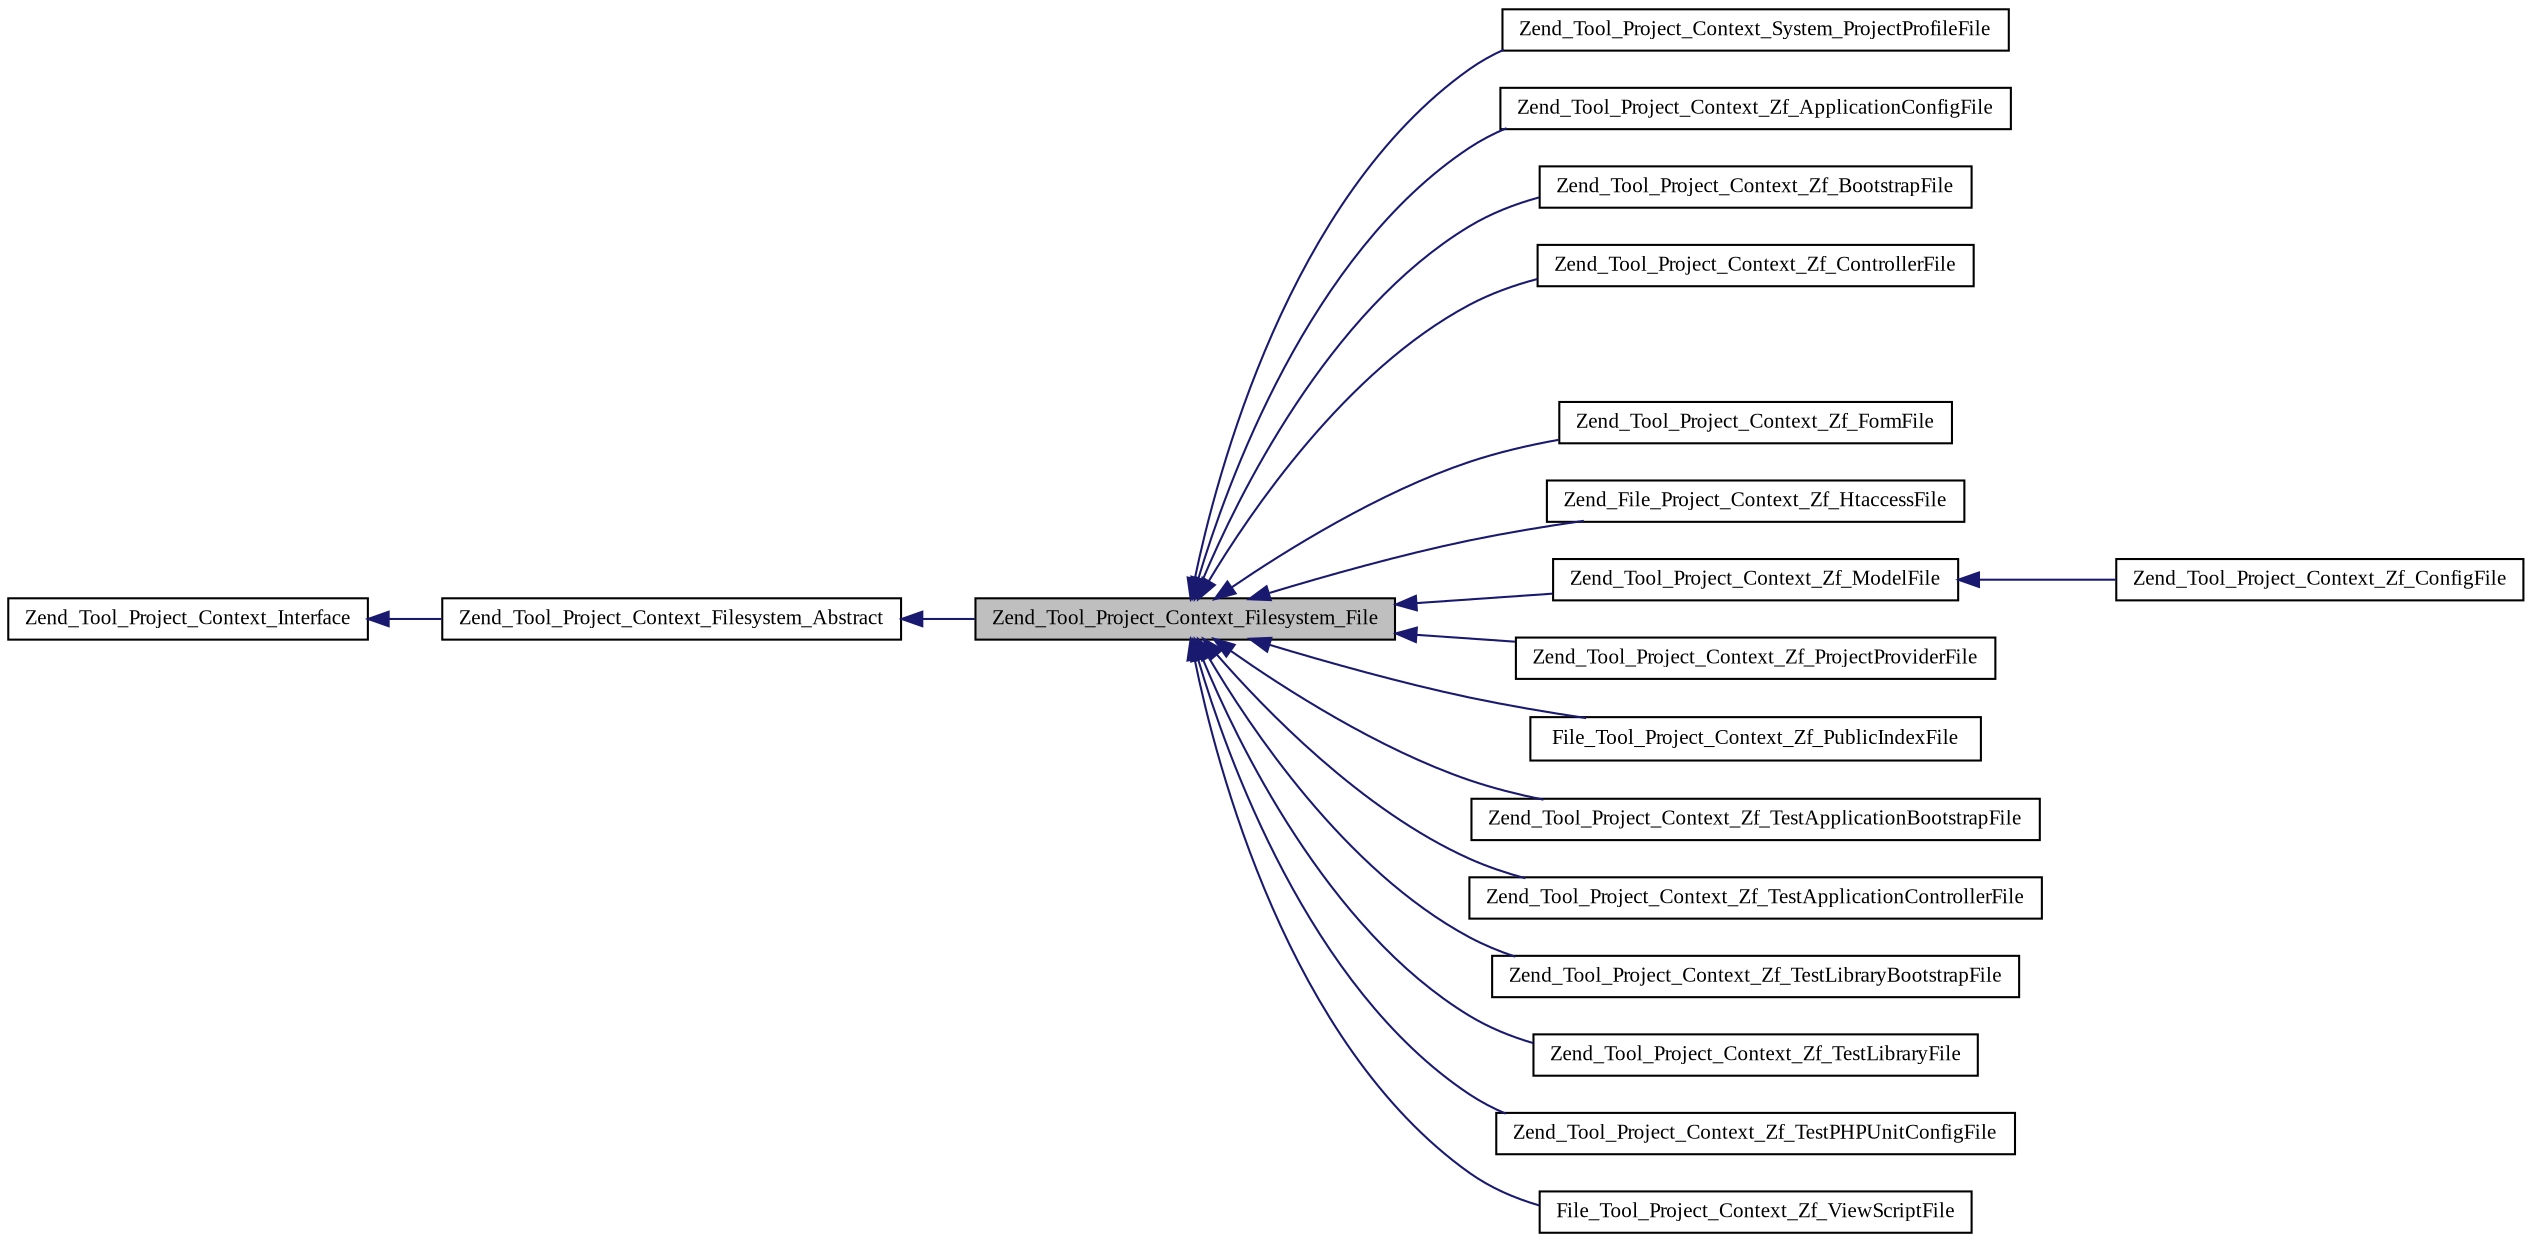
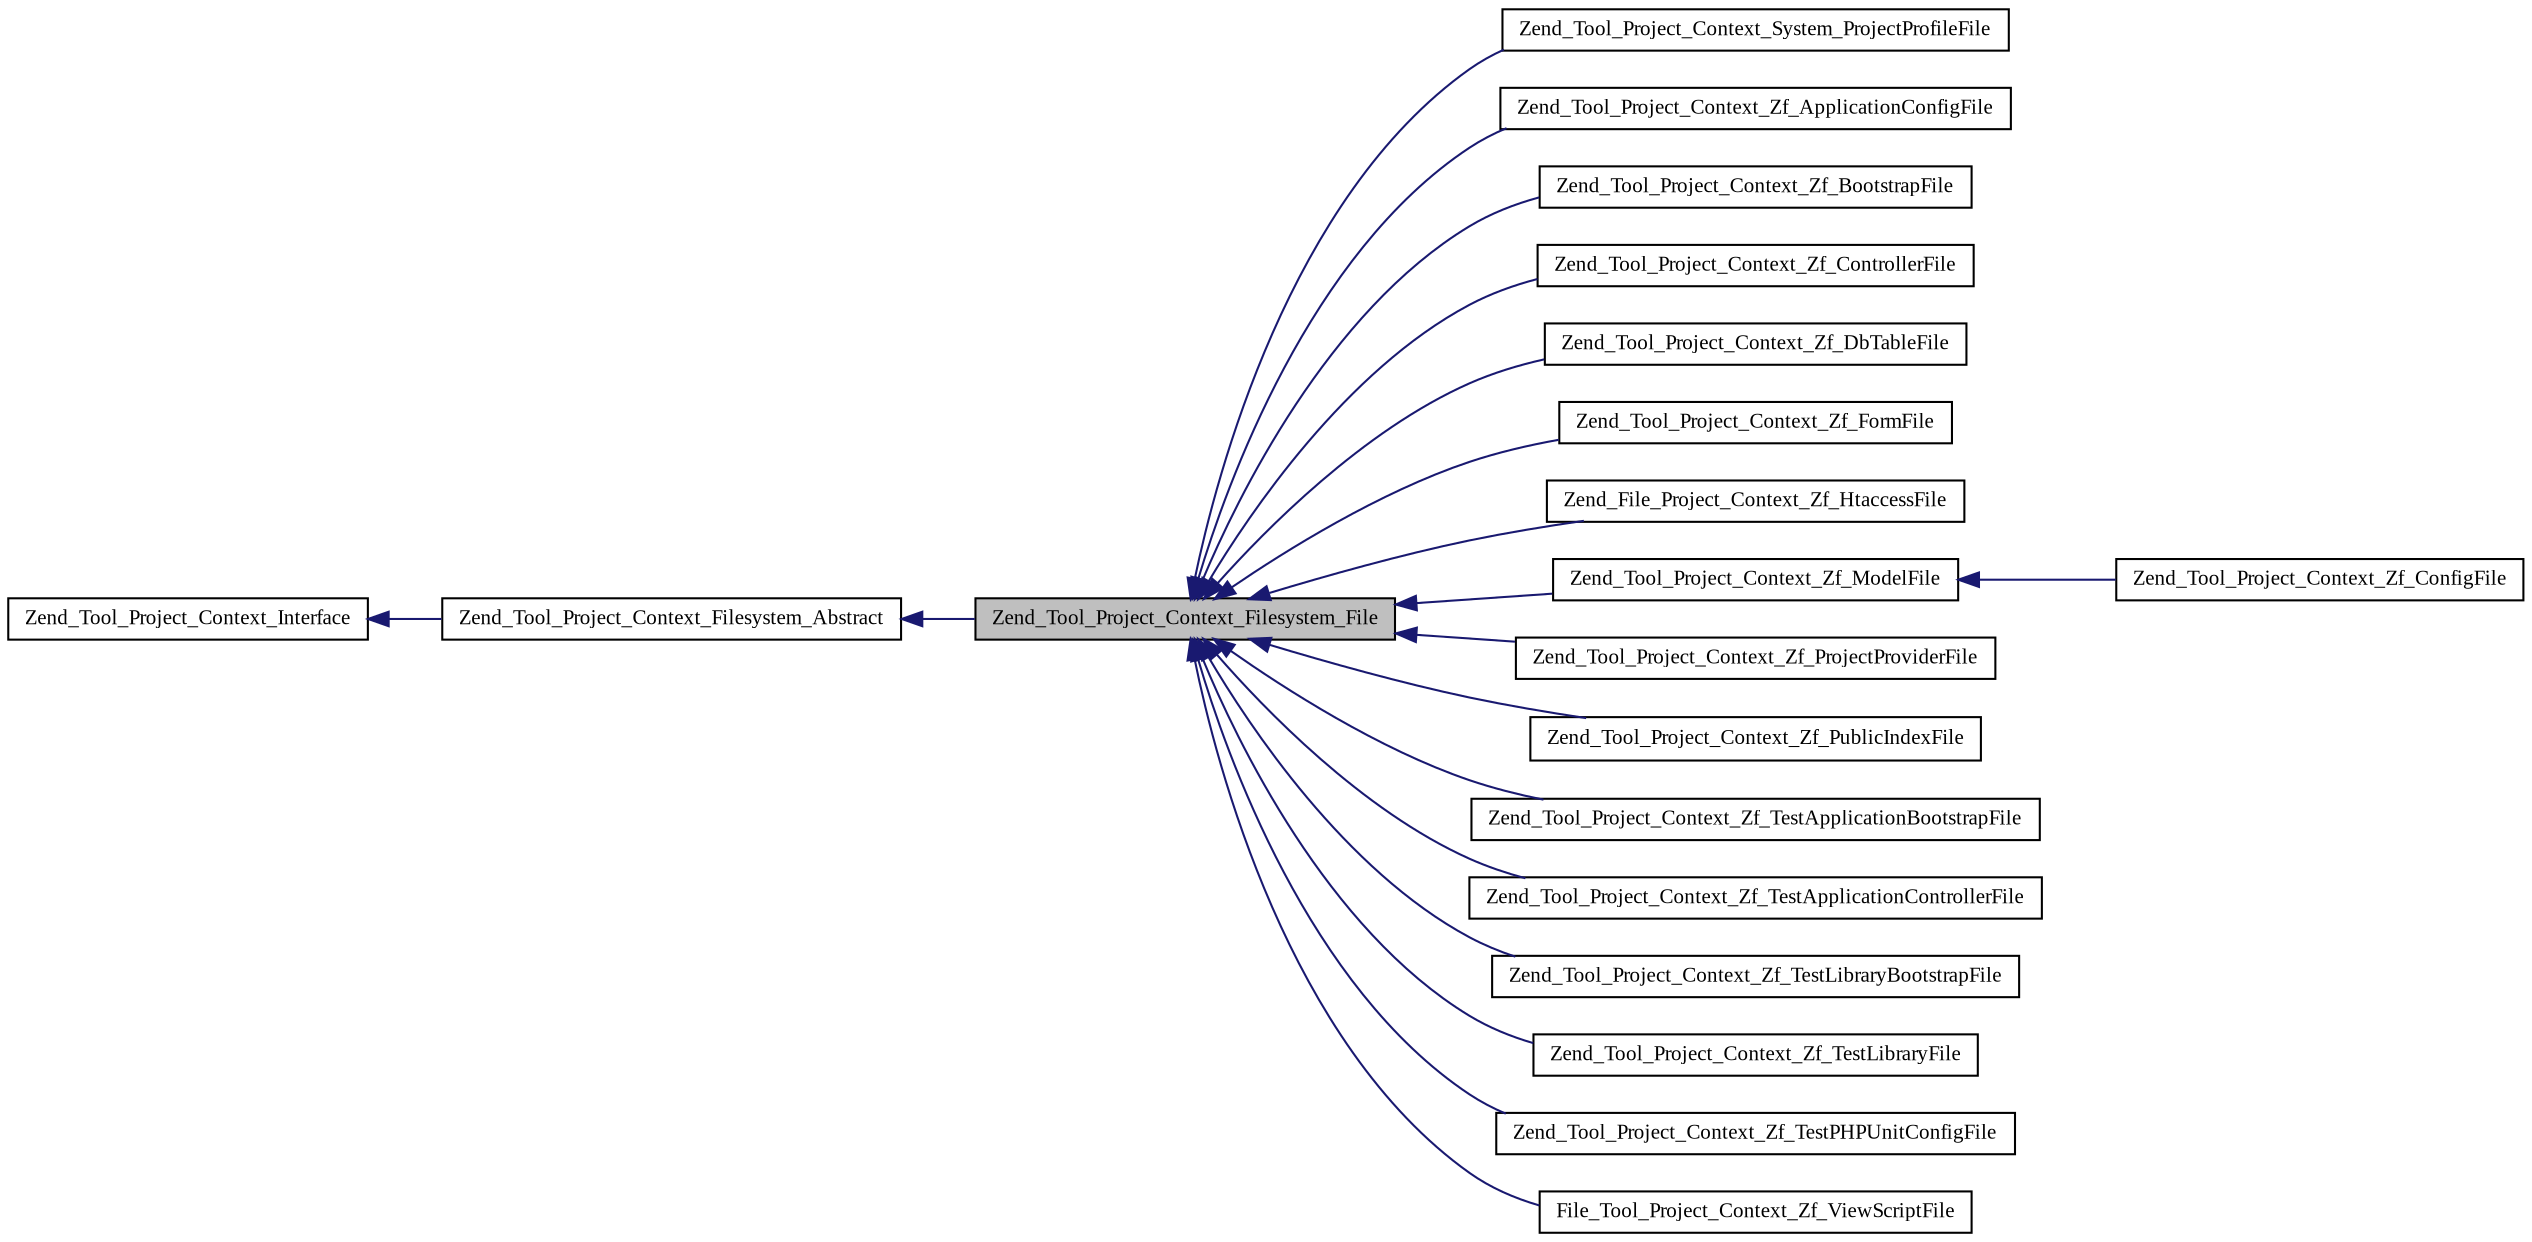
none -> (1756, 344)
(1756, 739) -> (1756, 739)
